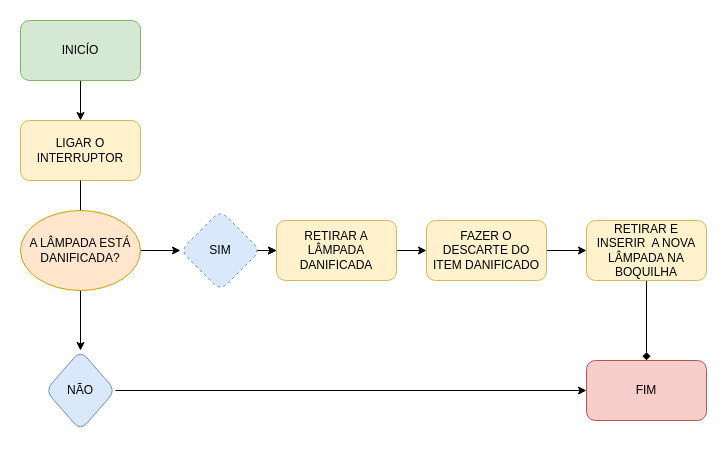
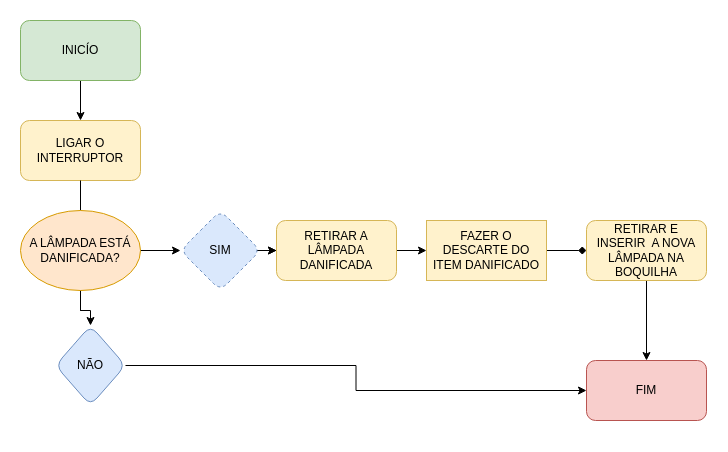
(487, 251) -> (487, 251)
(578, 251) -> (578, 251)
(647, 352) -> (647, 352)
(81, 391) -> (91, 366)
